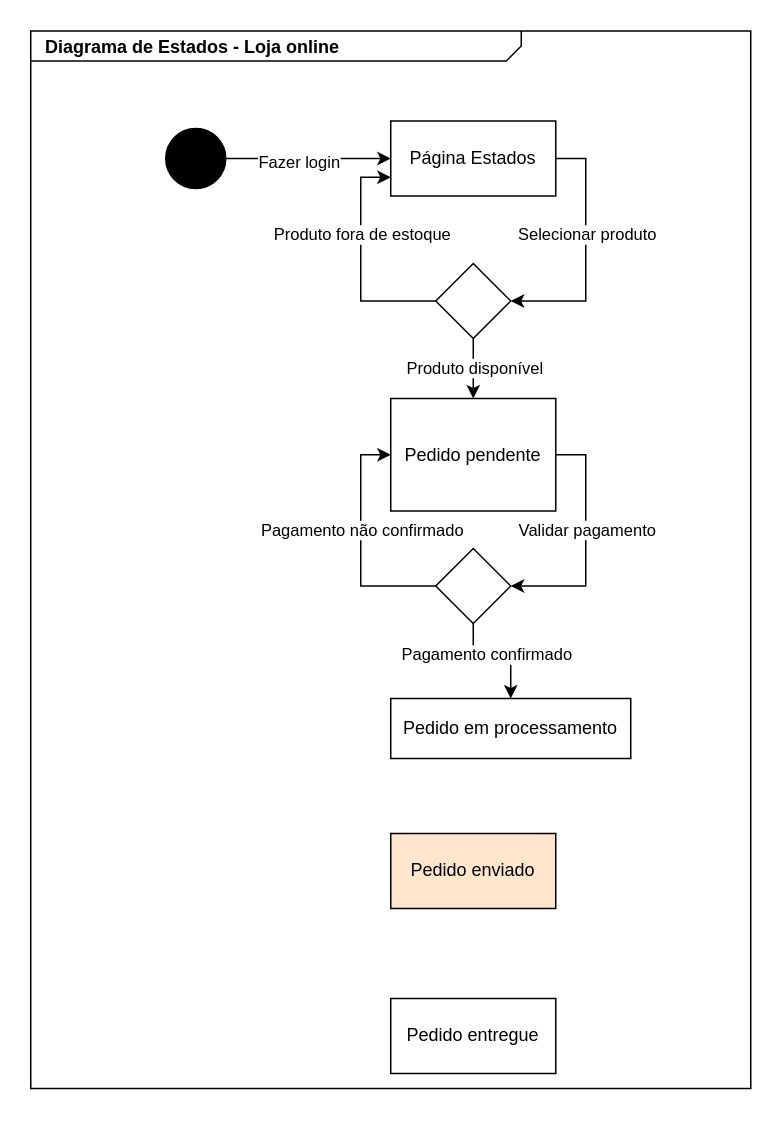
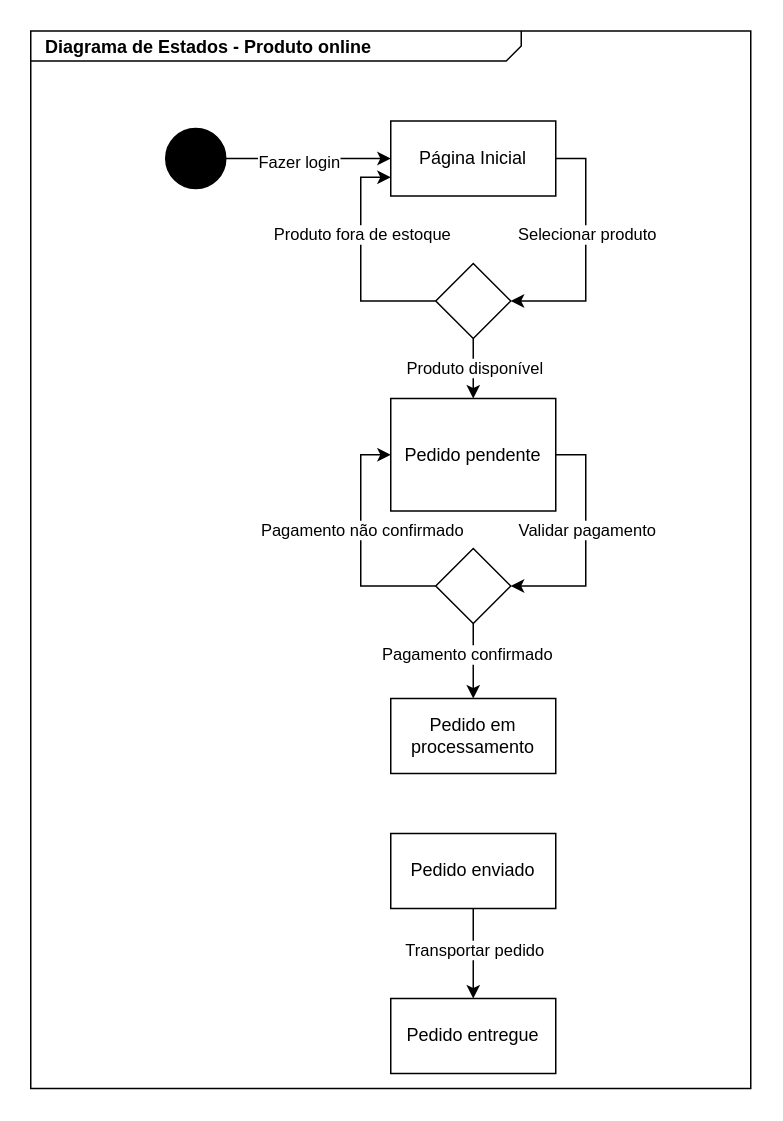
(391, 31) -> (391, 31)
(473, 158) -> (473, 158)
(511, 728) -> (473, 736)
(473, 871) -> (473, 871)
none -> (473, 948)
